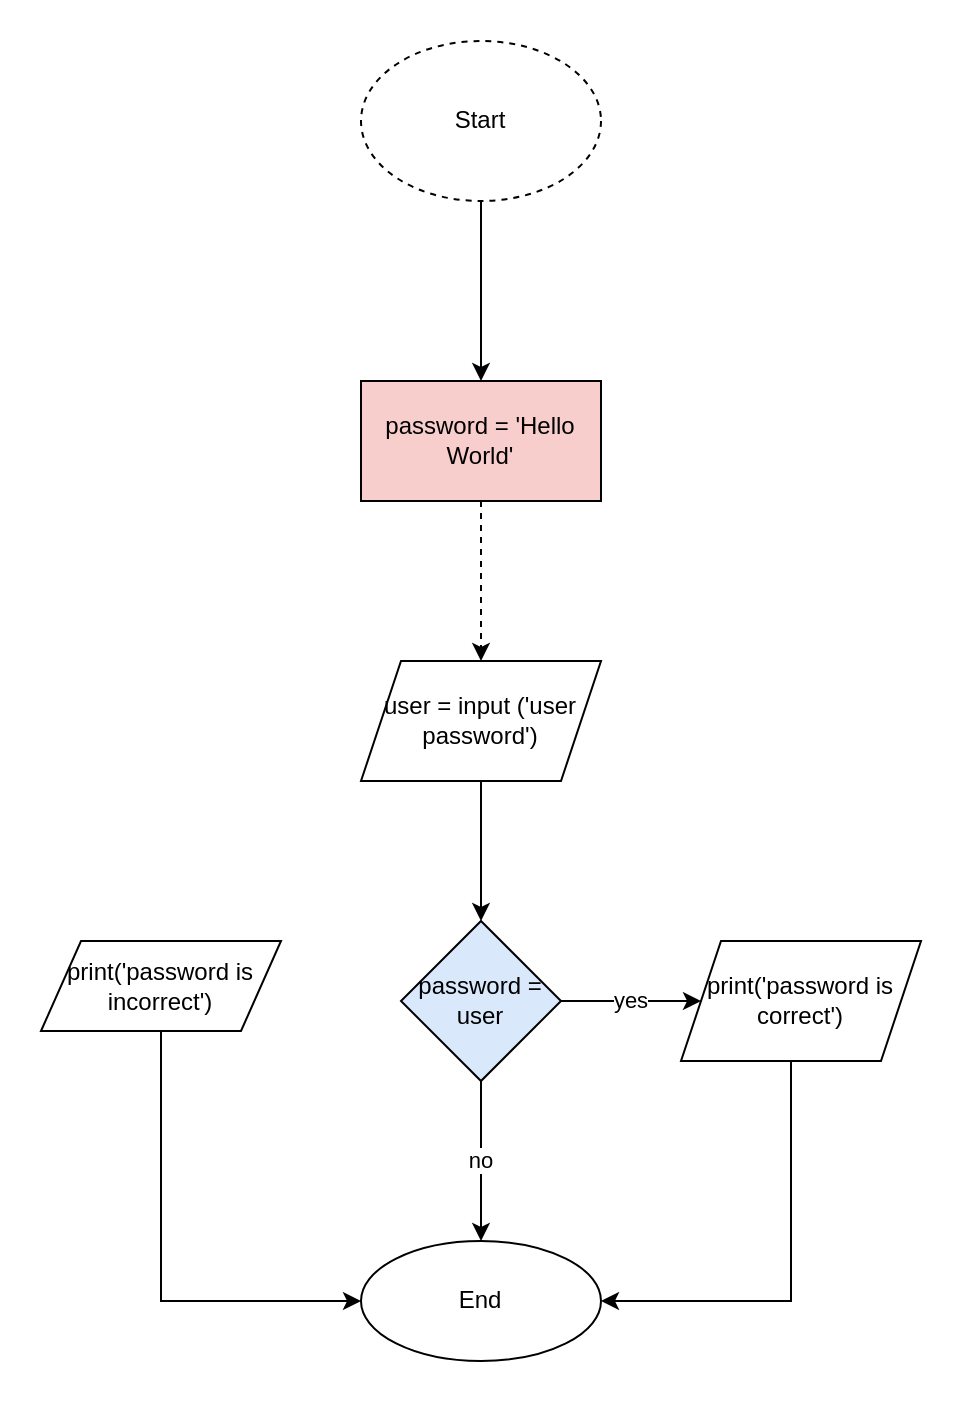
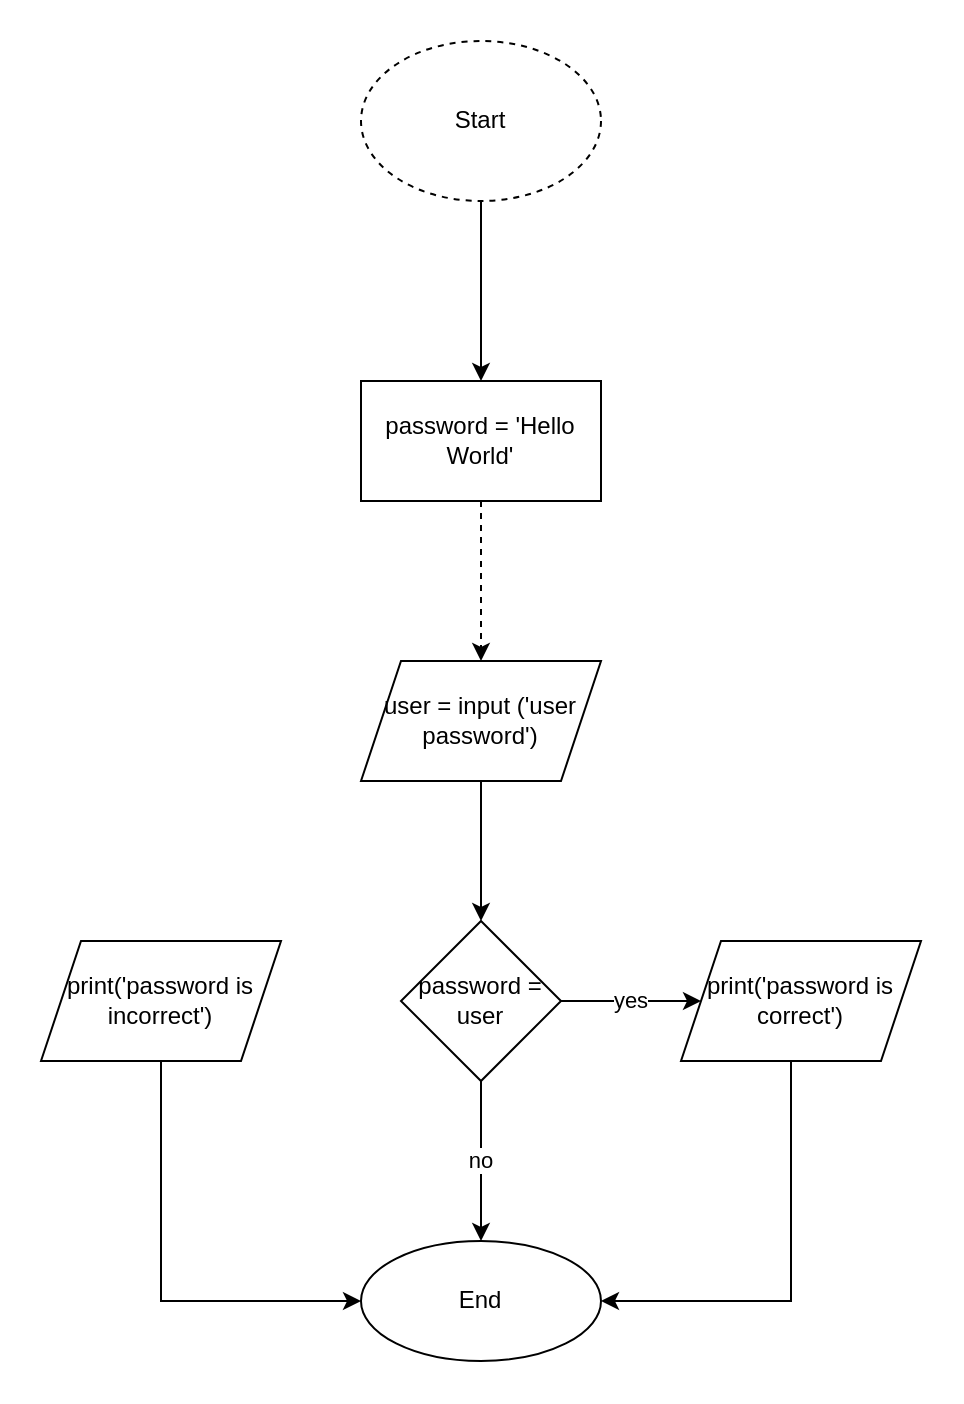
(481, 441) -> (481, 441)
(161, 986) -> (161, 1001)
(481, 1001) -> (481, 1001)
